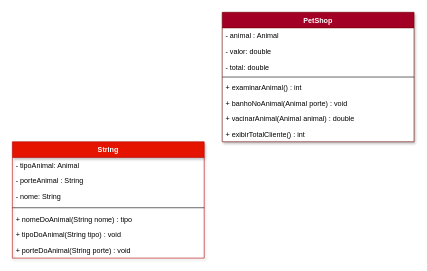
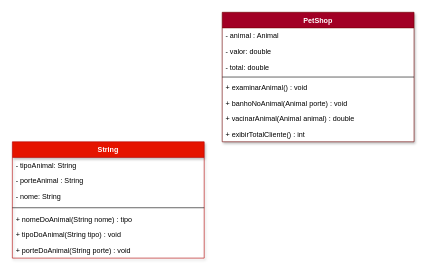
(266, 88) -> (269, 88)
(48, 166) -> (49, 166)
